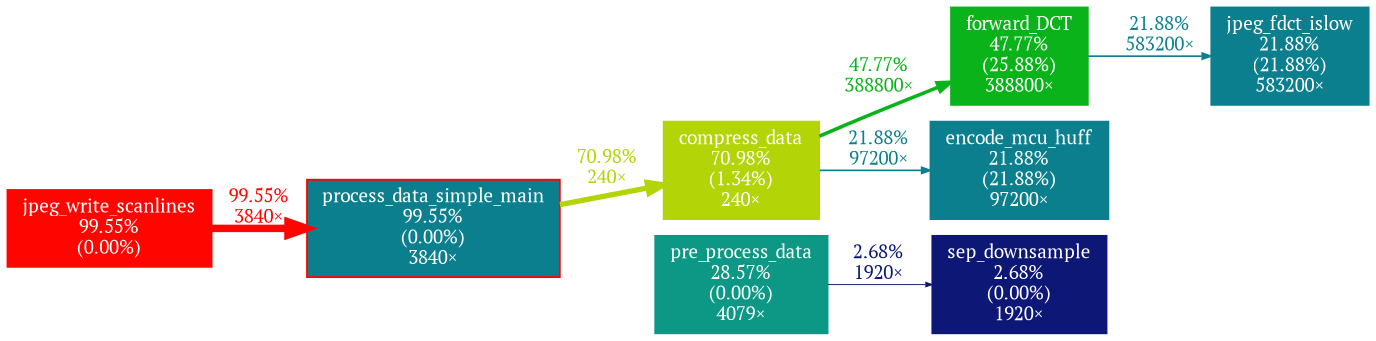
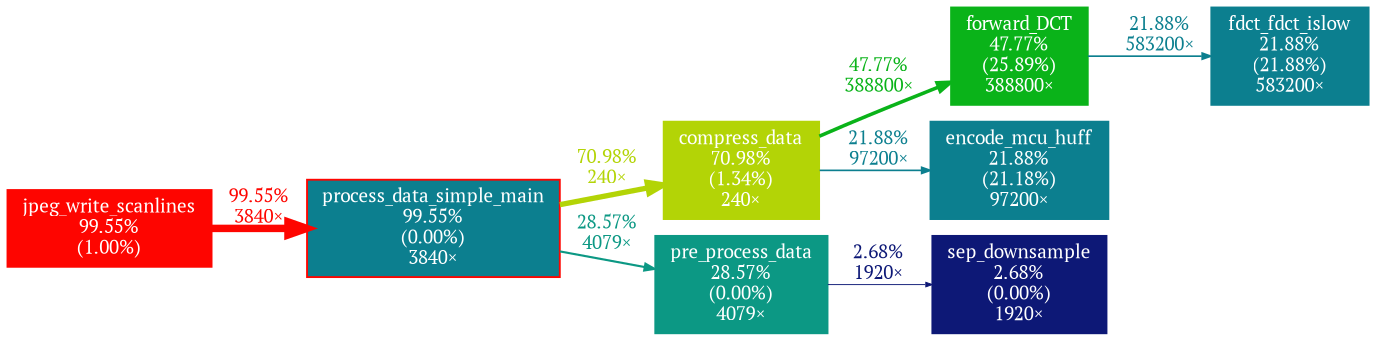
(1019, 56) -> (1019, 56)
(1290, 56) -> (1290, 56)
(1019, 170) -> (1019, 170)
(110, 228) -> (110, 228)
none -> (602, 259)
